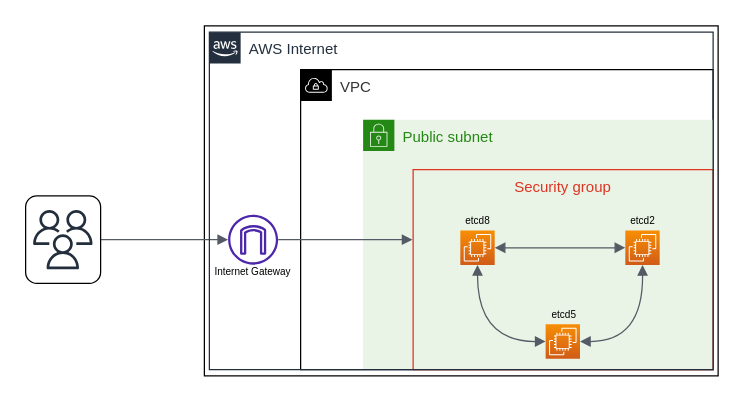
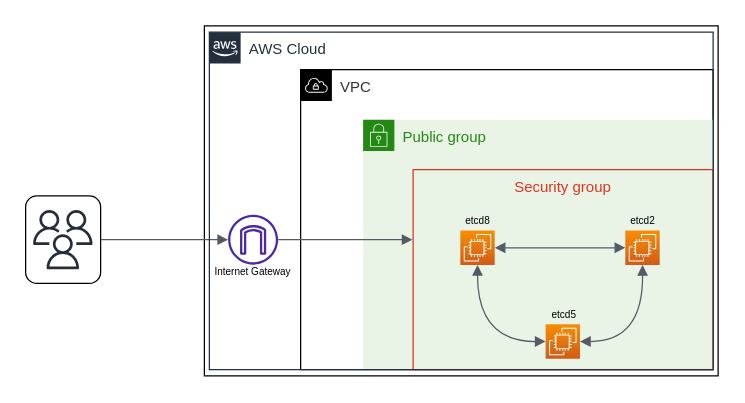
(298, 50) -> (283, 50)
(452, 137) -> (448, 137)
